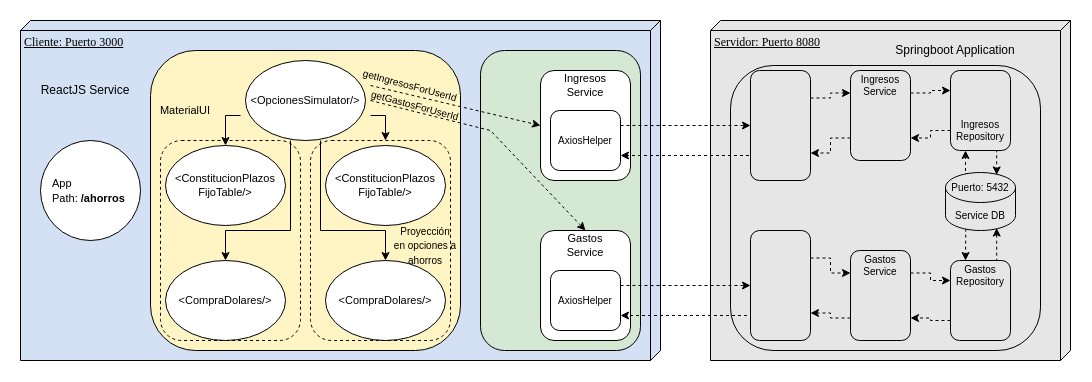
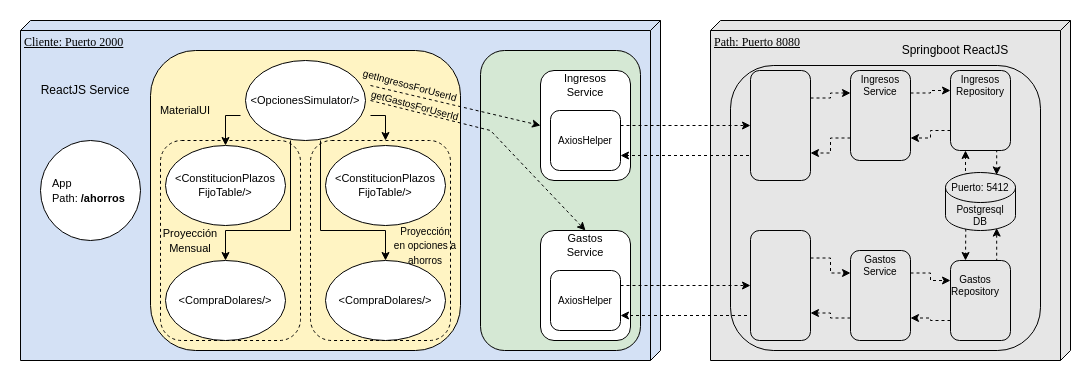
(84, 43) -> (84, 43)
(779, 43) -> (767, 43)
(956, 51) -> (956, 51)
(981, 131) -> (981, 86)
(981, 188) -> (981, 188)
(981, 216) -> (981, 216)
none -> (191, 241)
(981, 276) -> (976, 286)
